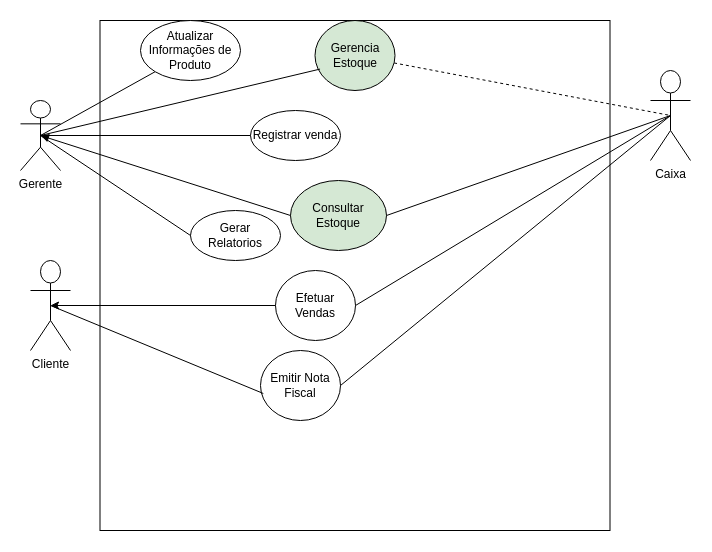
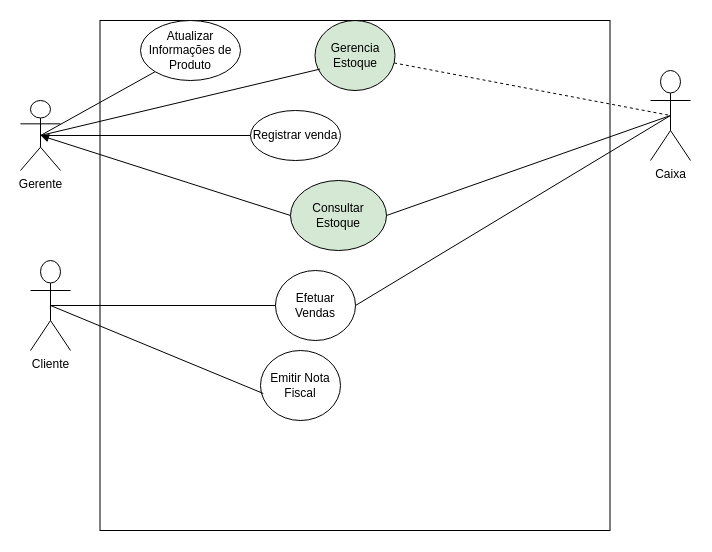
(120, 188) -> none
(236, 236) -> none
(503, 252) -> none
(57, 306) -> (57, 306)
